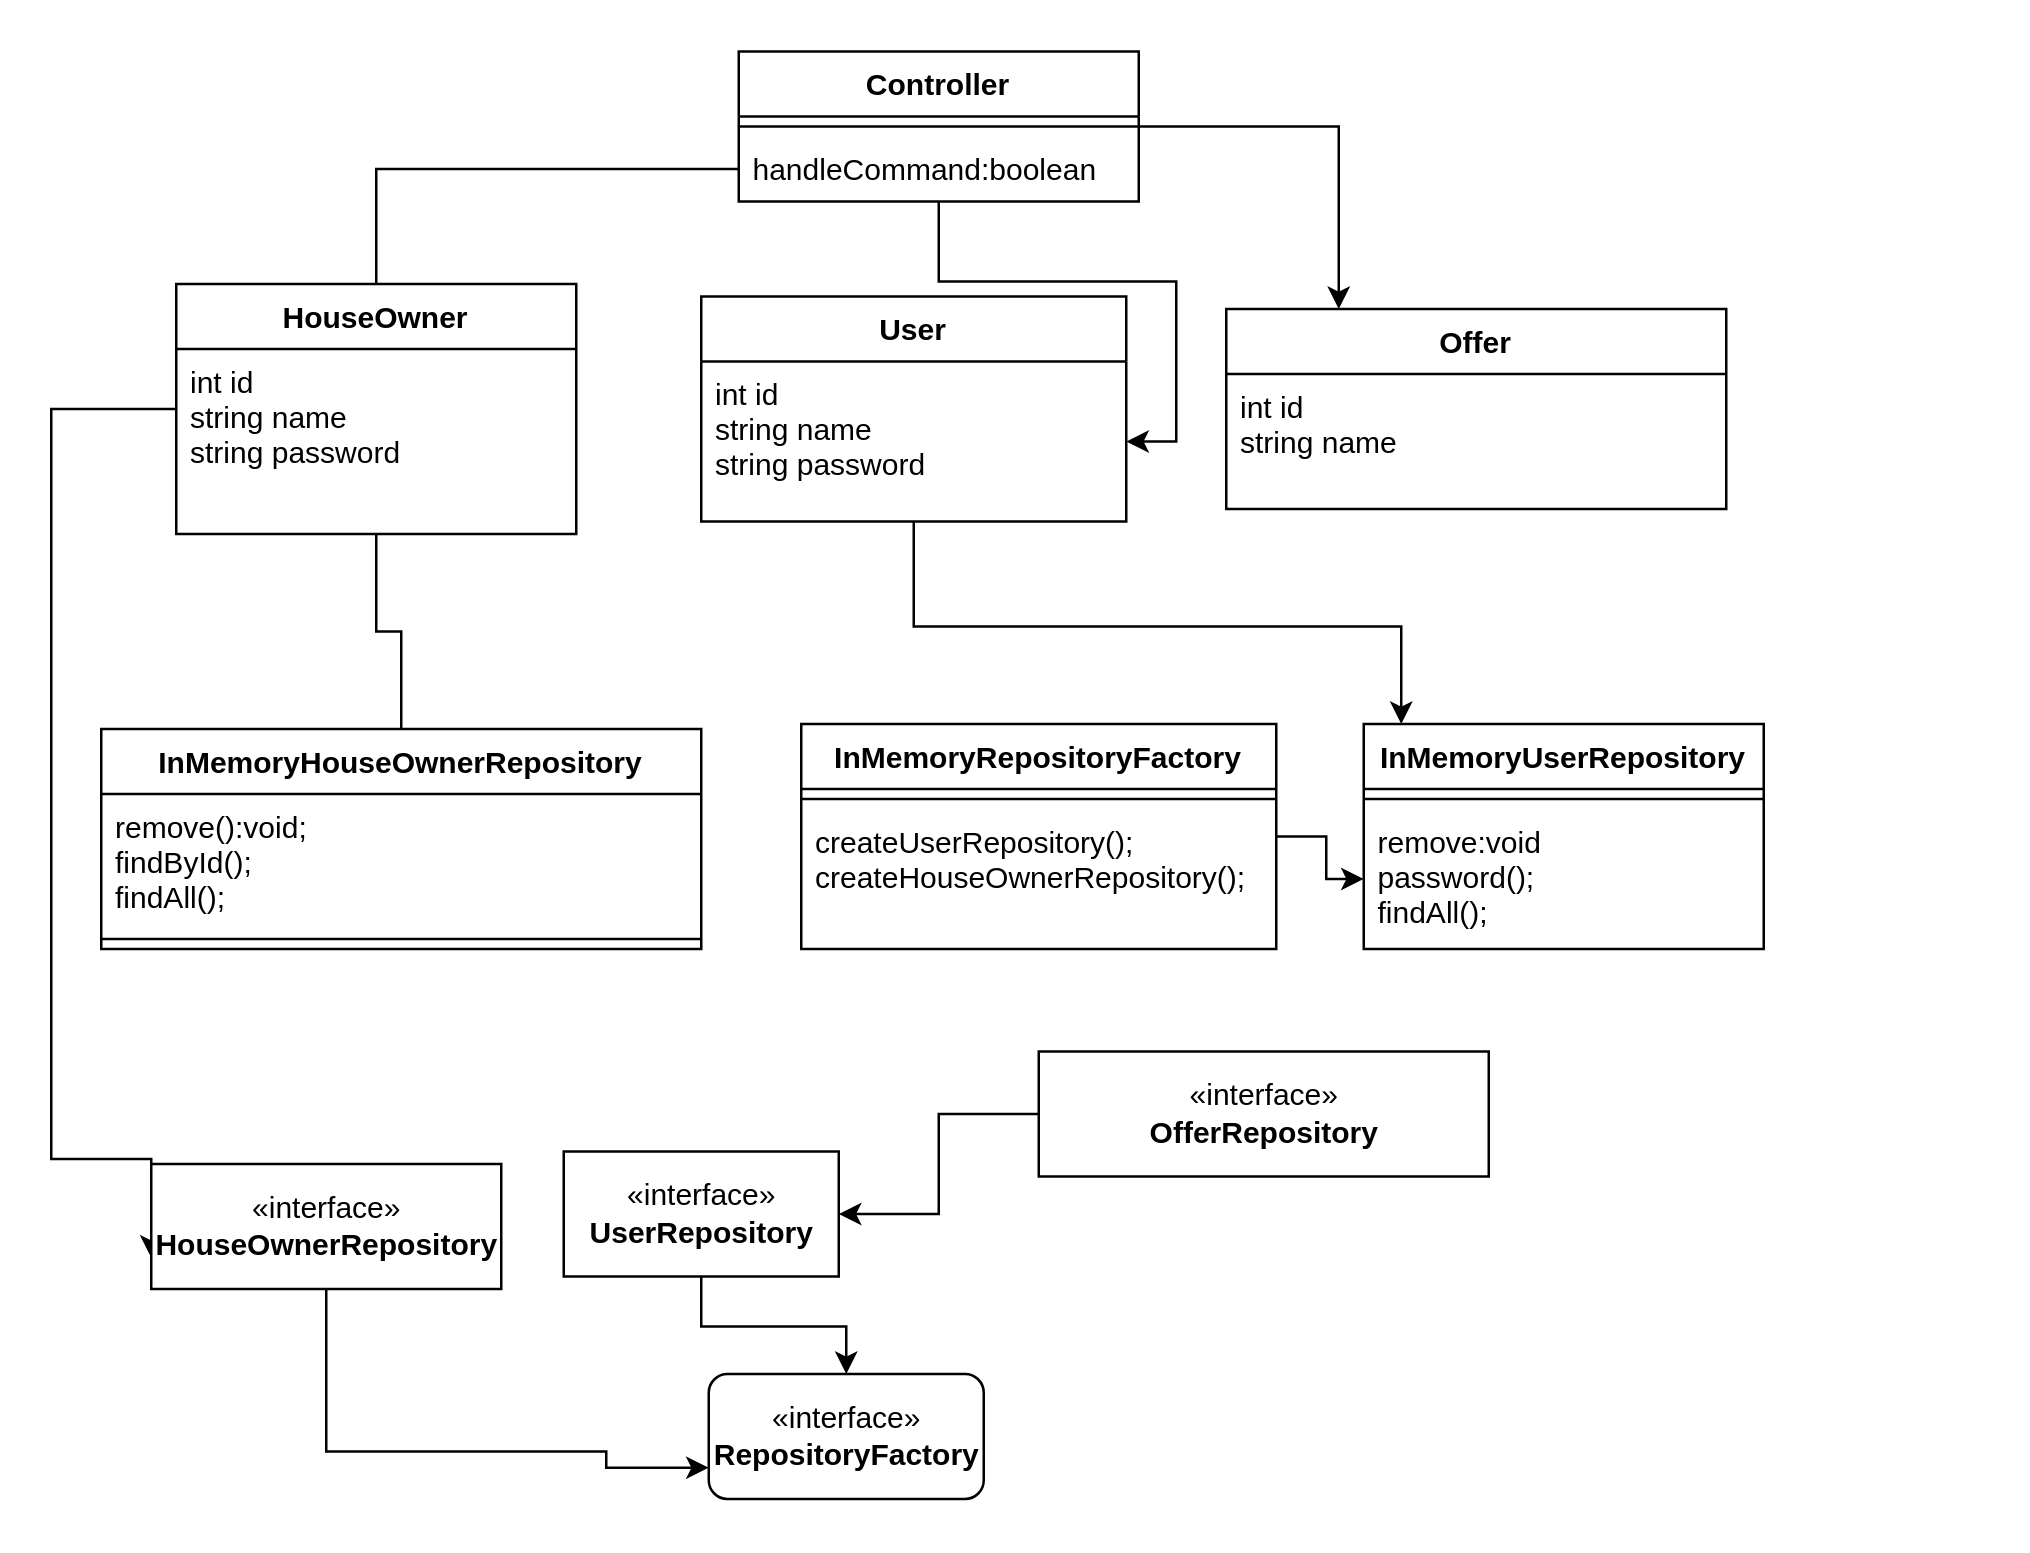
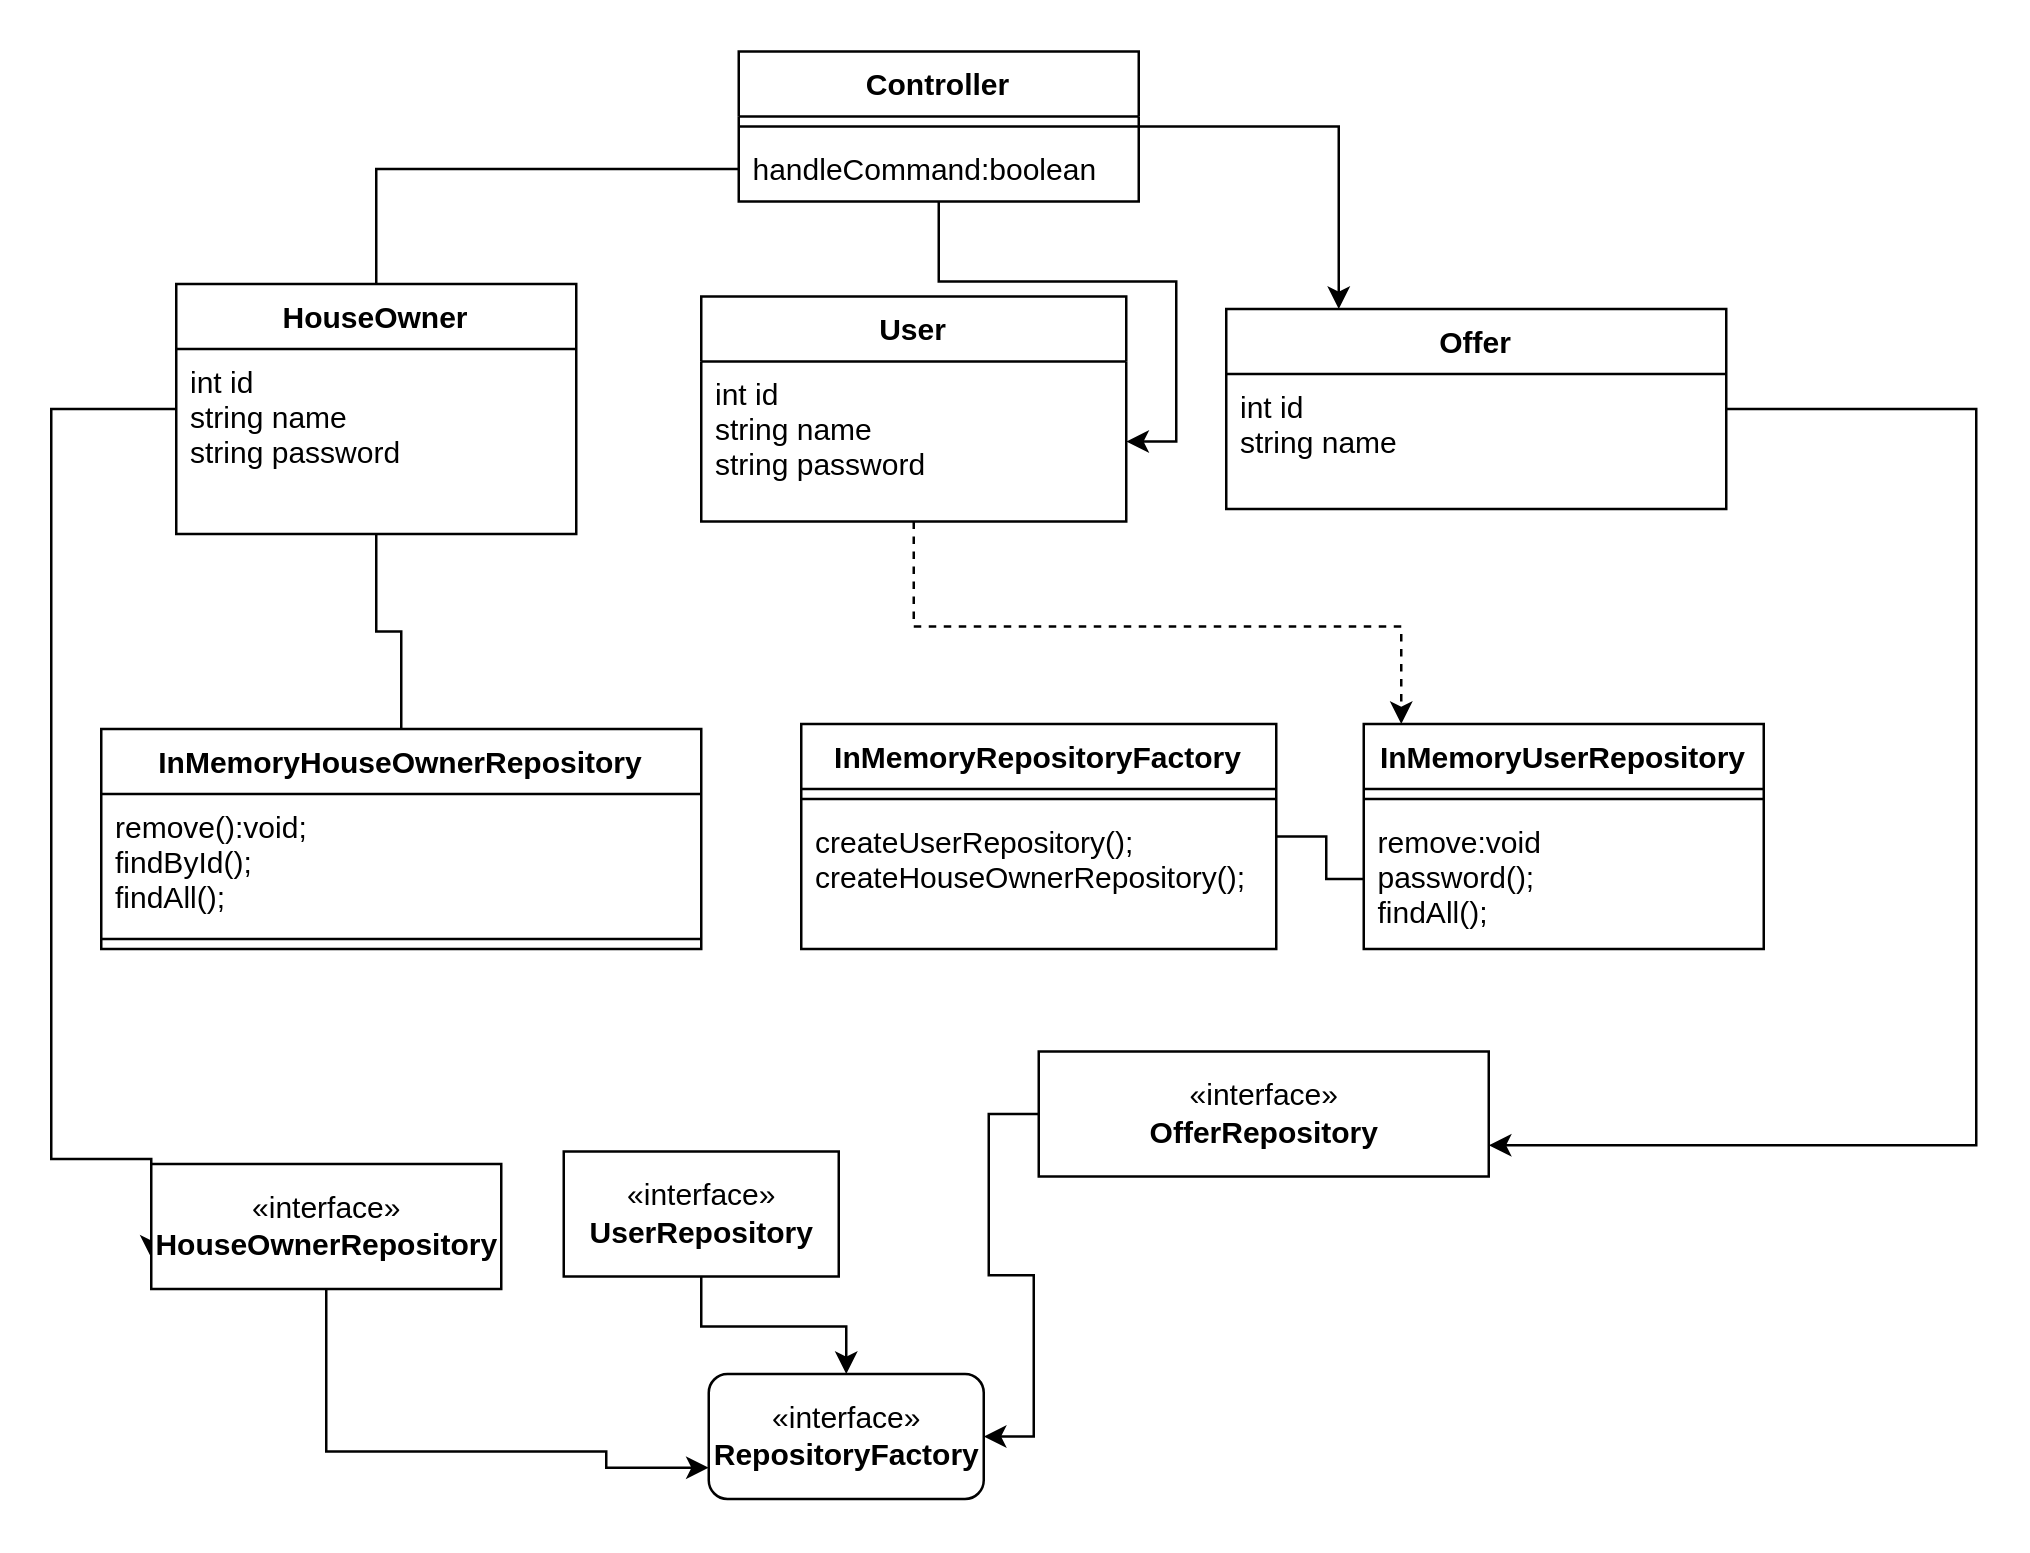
(1148, 626) -> (1148, 626)
(1345, 879) -> (1351, 879)
none -> (1976, 889)
(939, 1180) -> (1027, 1275)
